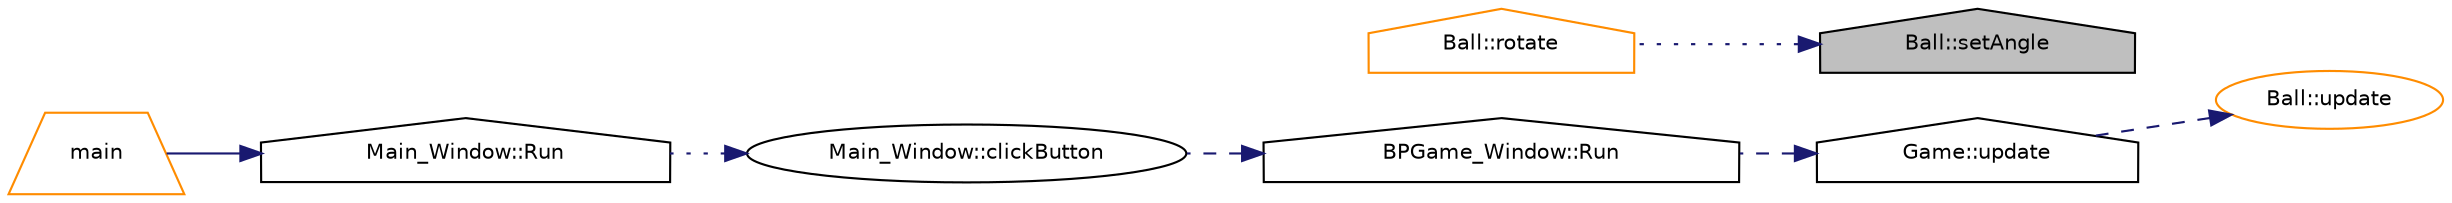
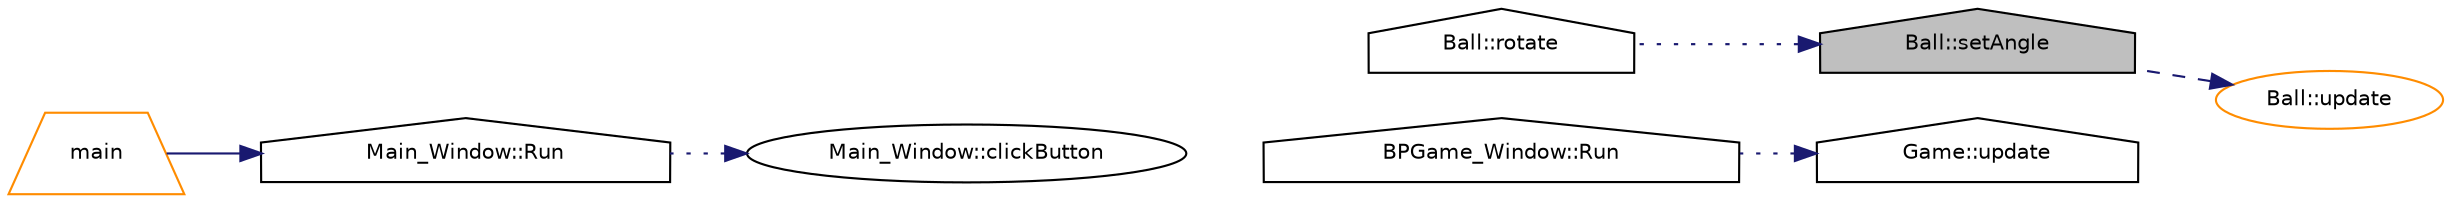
(1501, 44) -> (1501, 44)
(2153, 127) -> (2173, 75)
(1214, 153) -> none
(1767, 153) -> (1767, 153)
